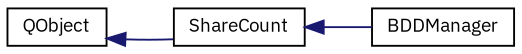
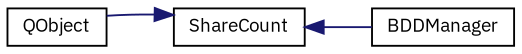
(150, 40) -> (131, 15)
